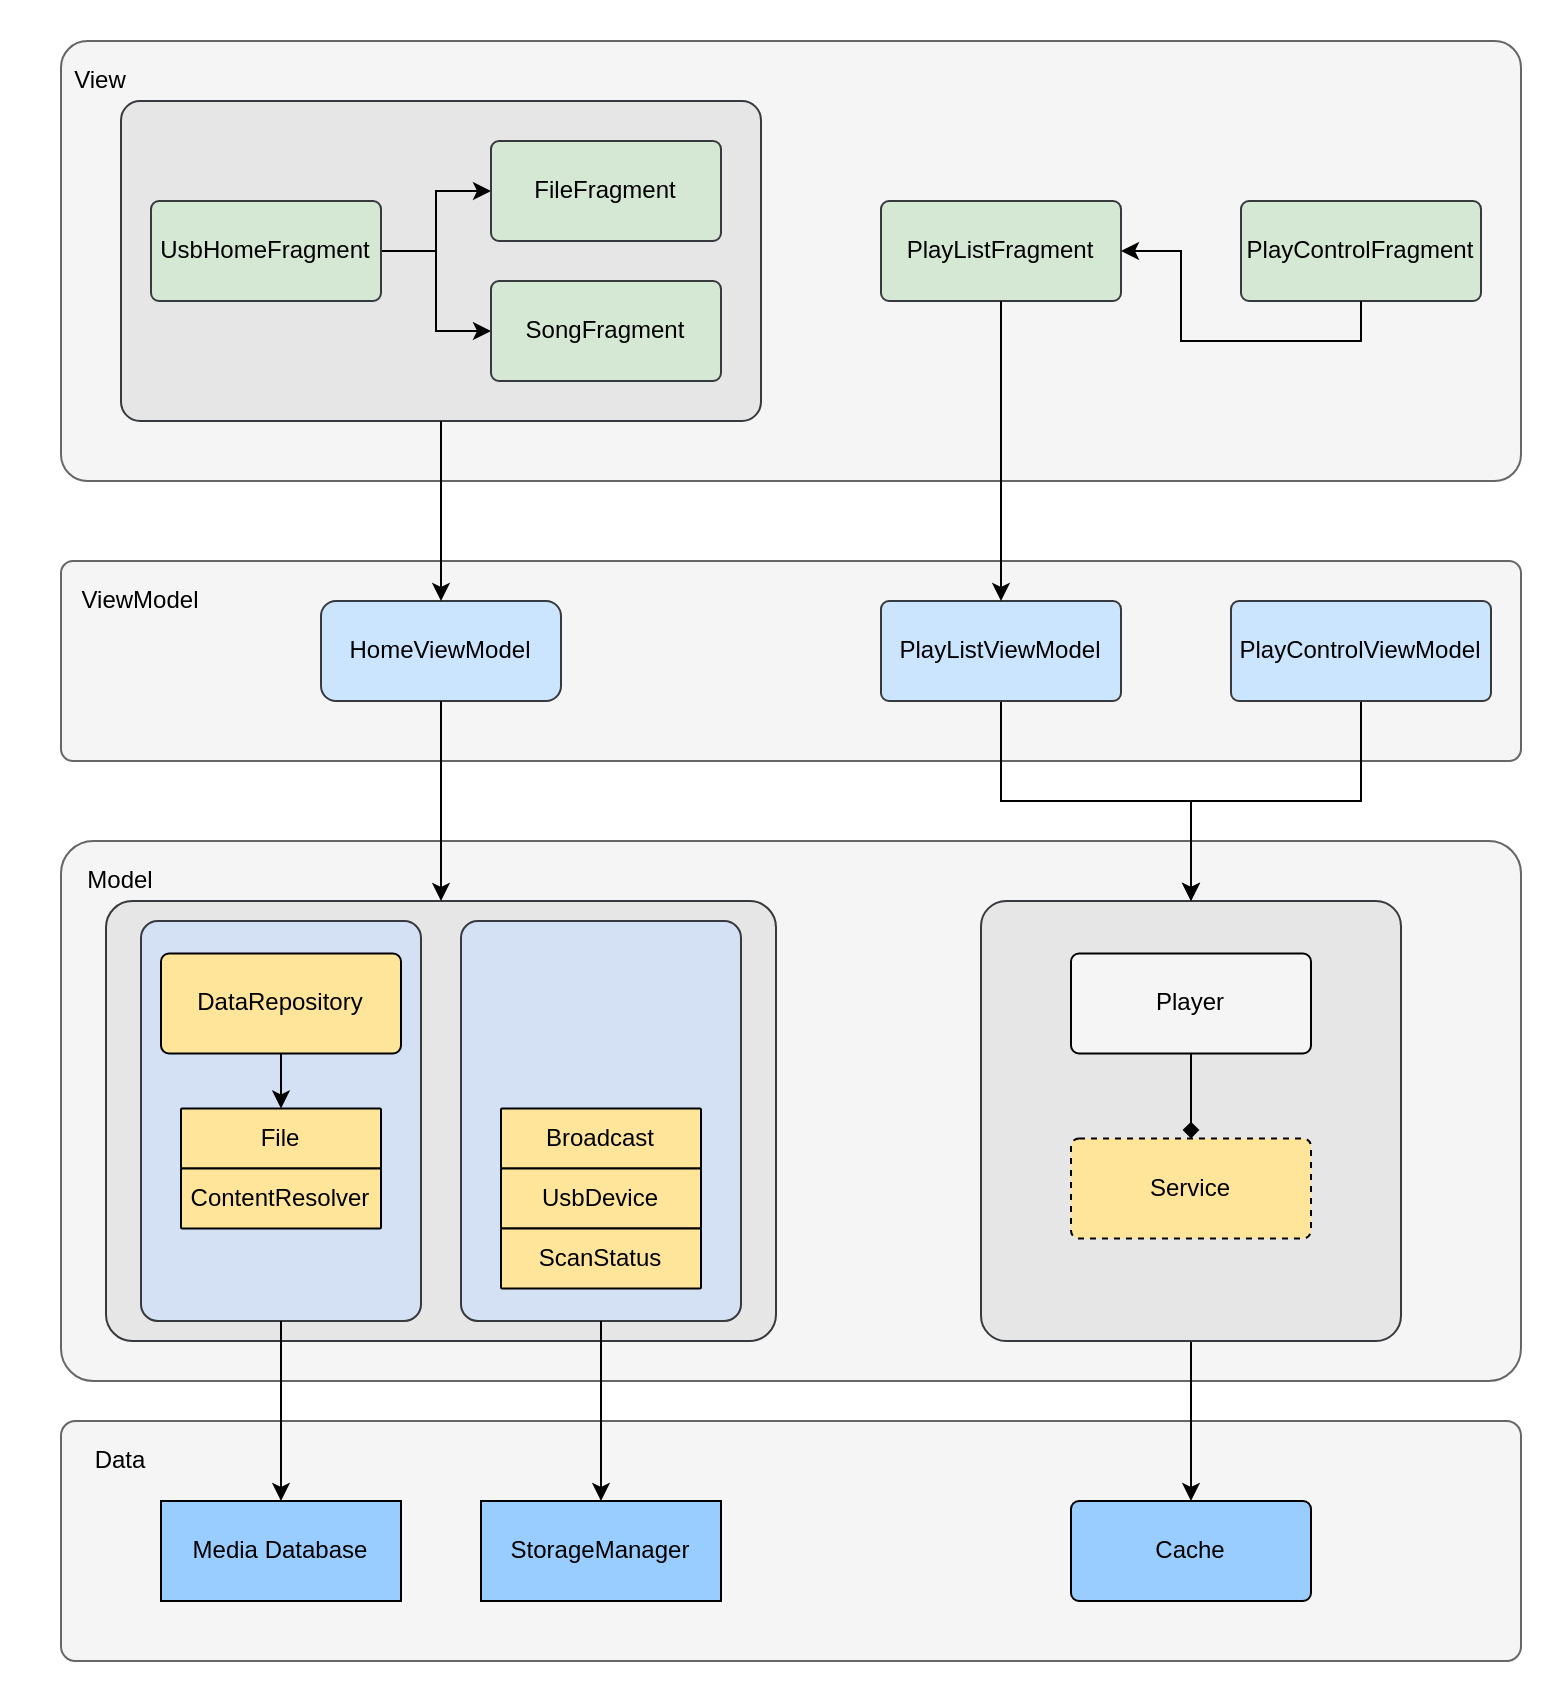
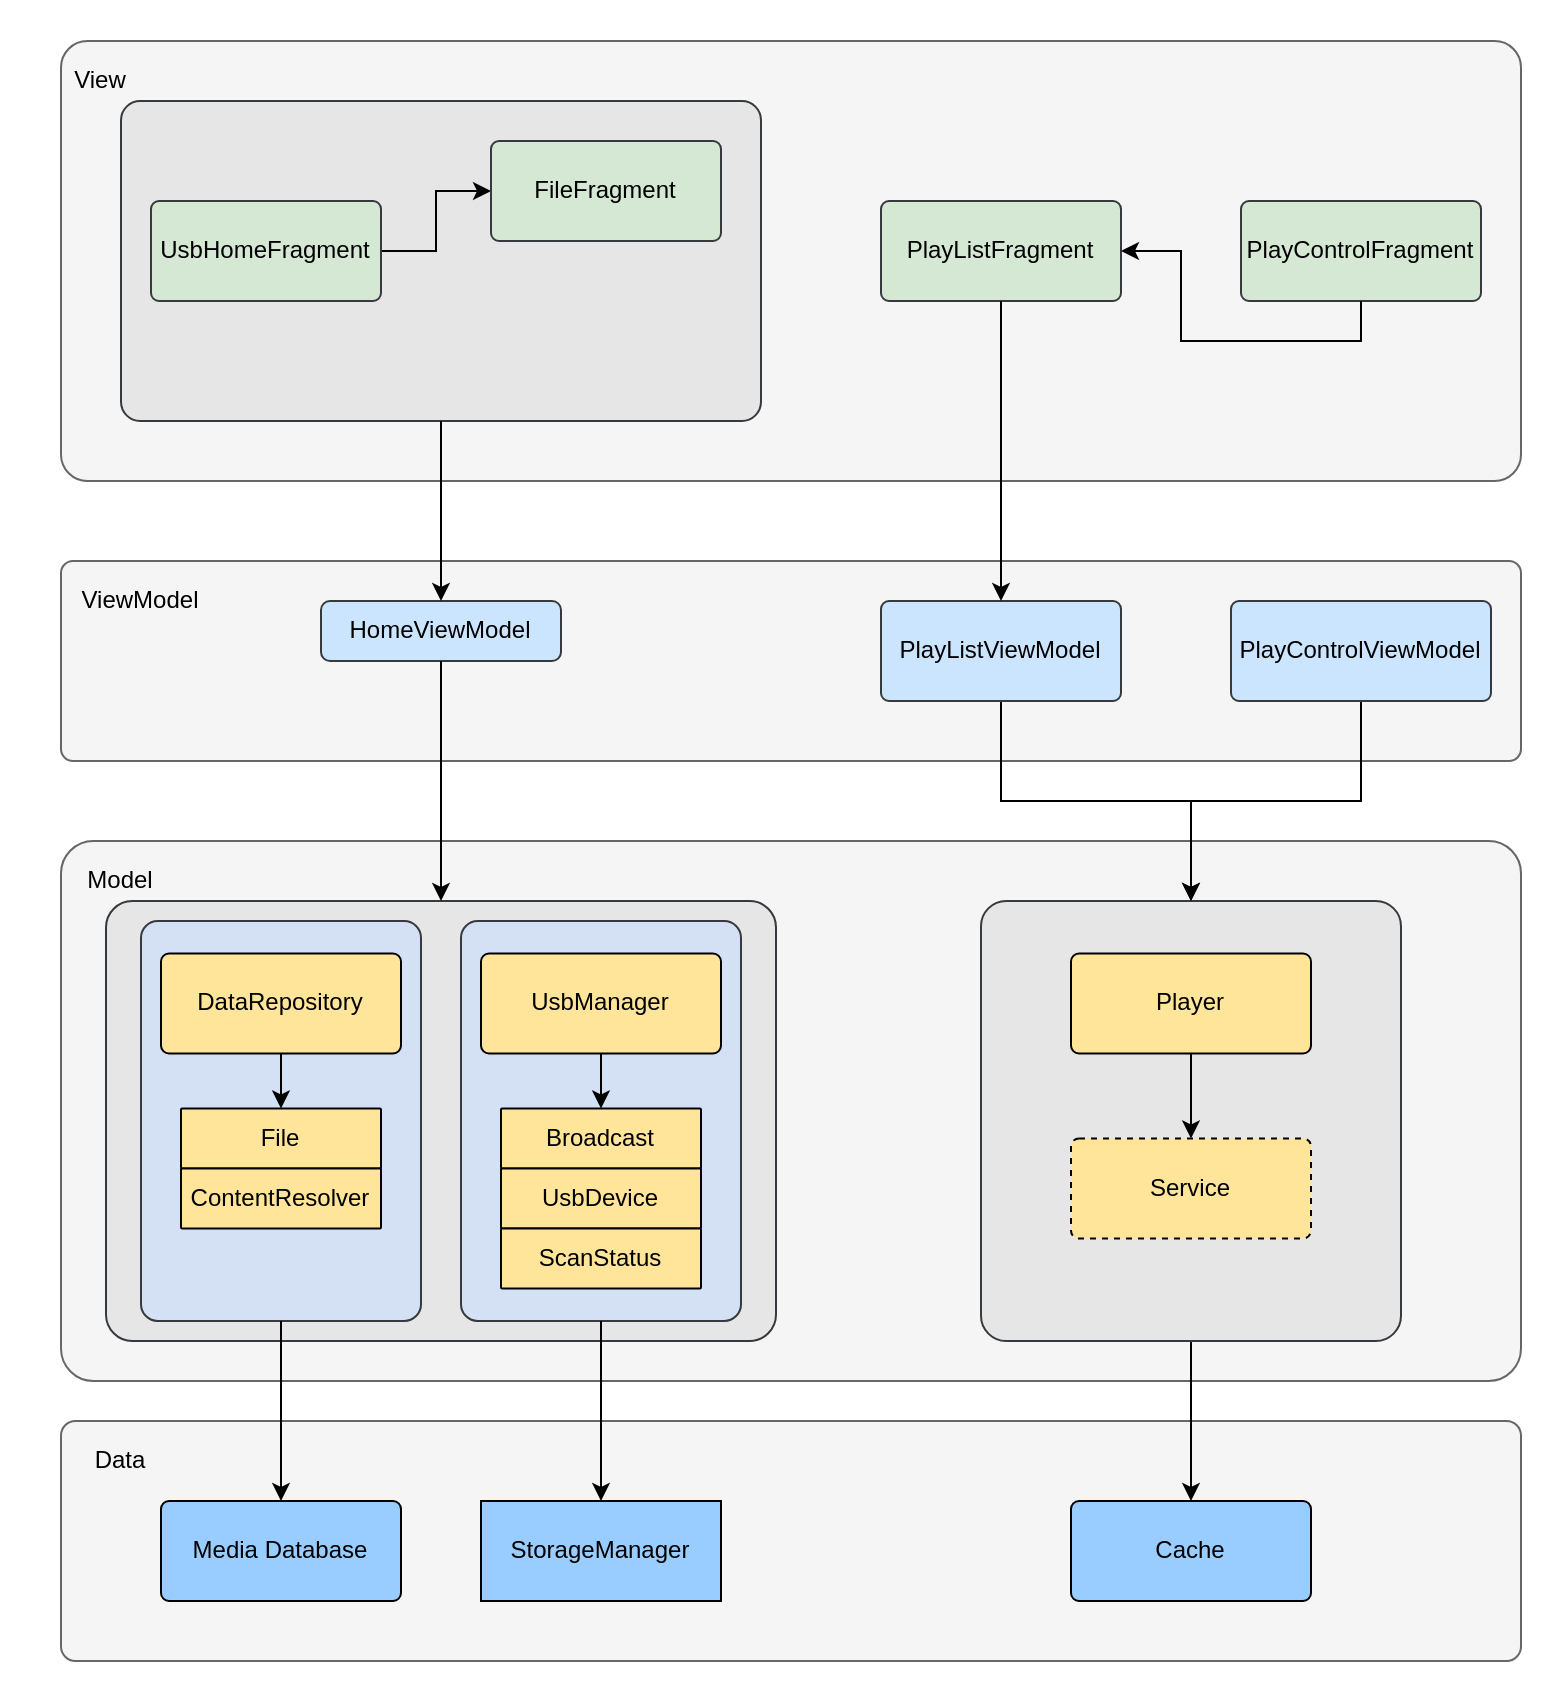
(436, 314) -> none
(606, 331) -> none
(441, 651) -> (441, 631)
none -> (601, 1004)
(1191, 1004) -> (1191, 1004)
none -> (601, 1075)
(1191, 1122) -> (1191, 1123)
(281, 1551) -> (281, 1551)
